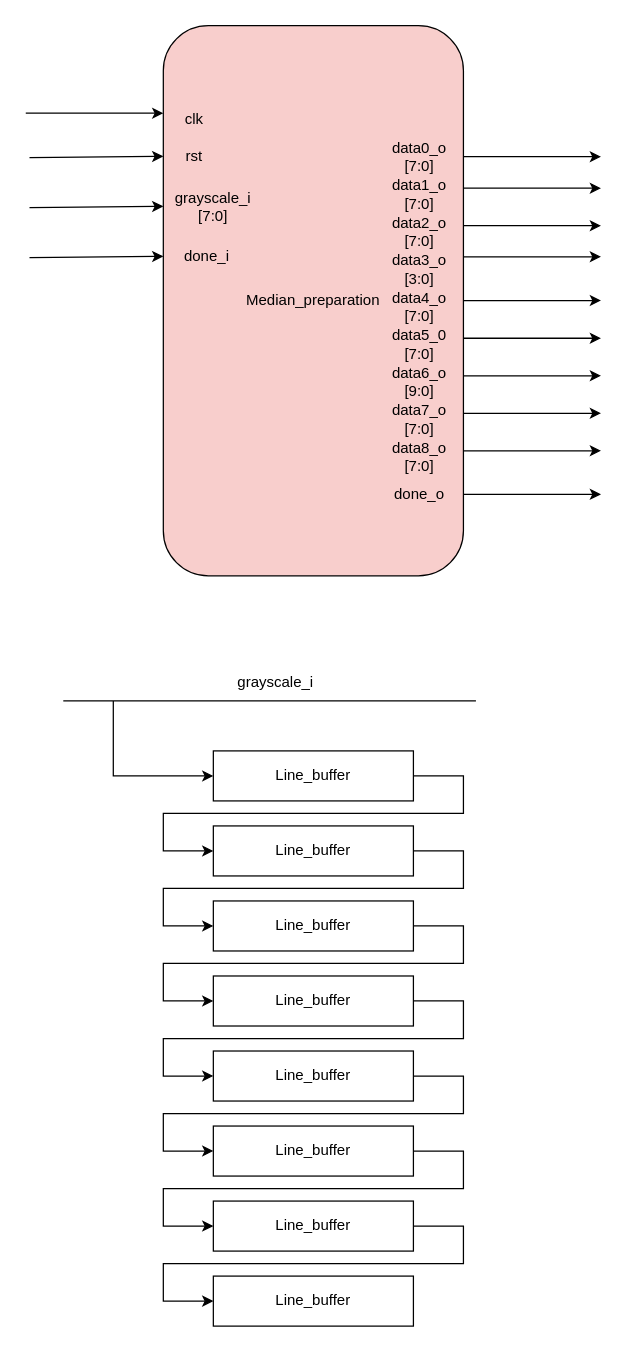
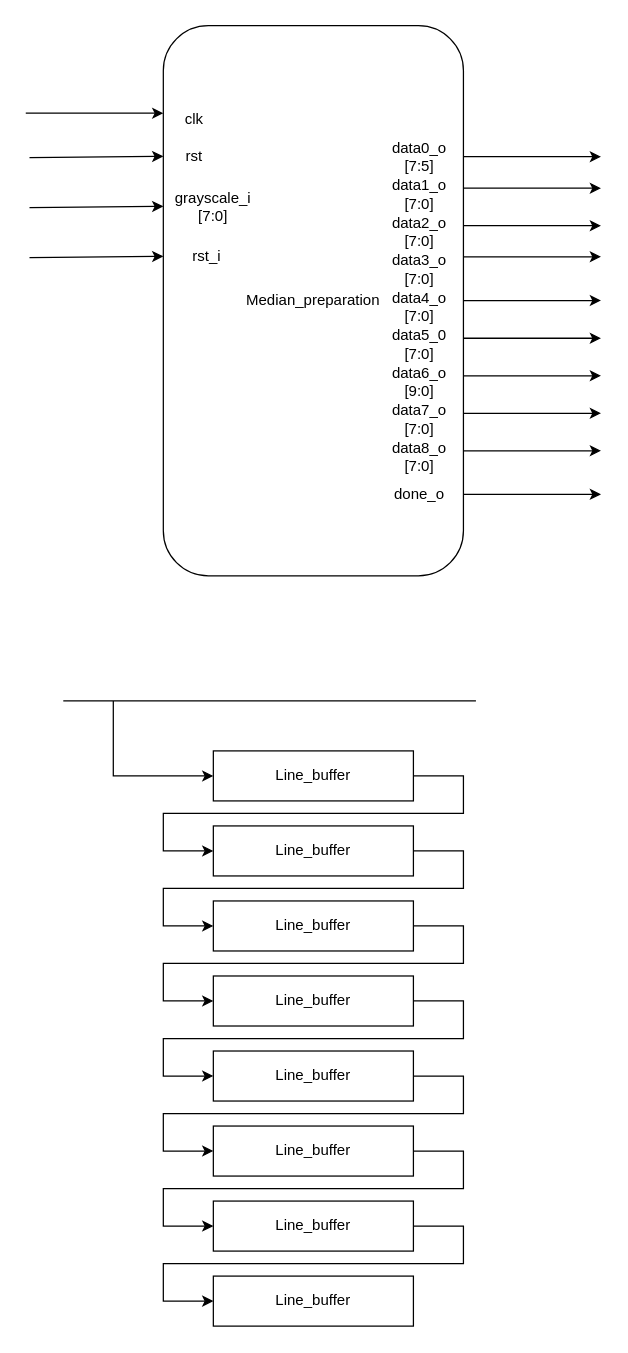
(419, 157) -> (419, 157)
(207, 257) -> (207, 257)
(419, 269) -> (419, 269)
(313, 301) -> (313, 301)
(276, 682) -> none
